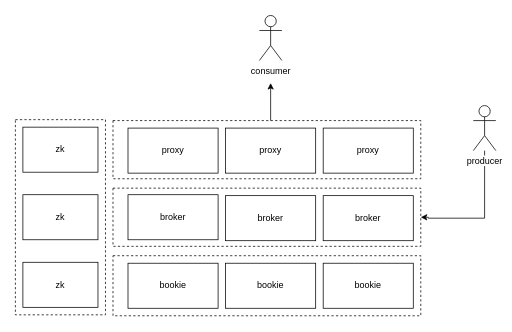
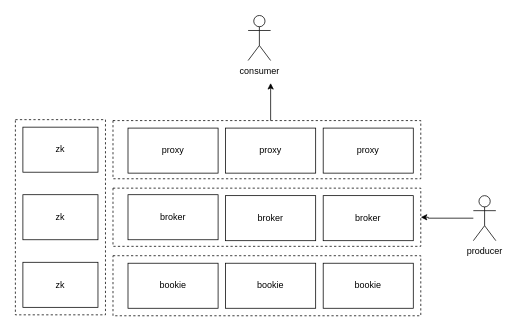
(270, 38) -> (259, 38)
(484, 128) -> (484, 218)
